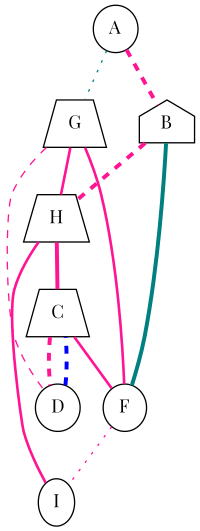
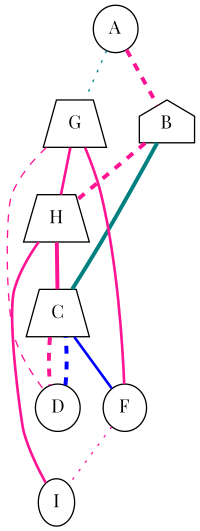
(155, 265) -> (116, 217)
(93, 363) -> (93, 363)
